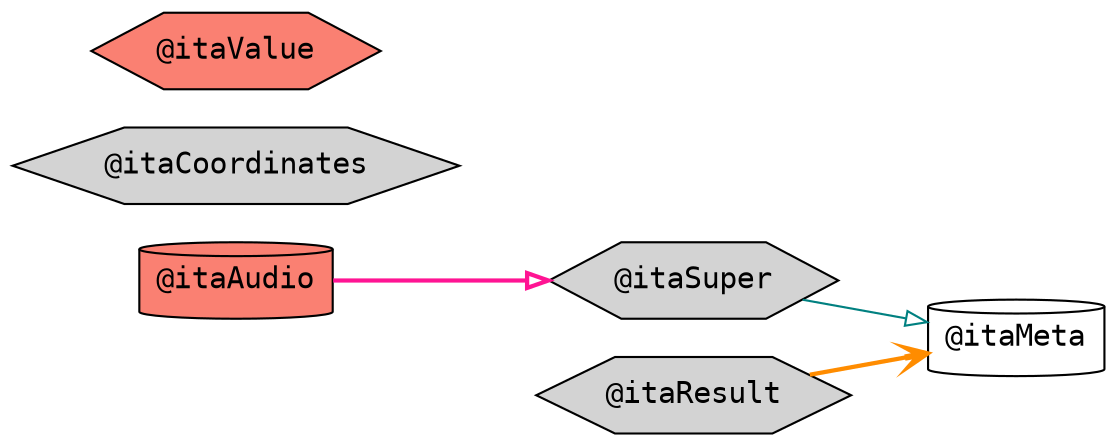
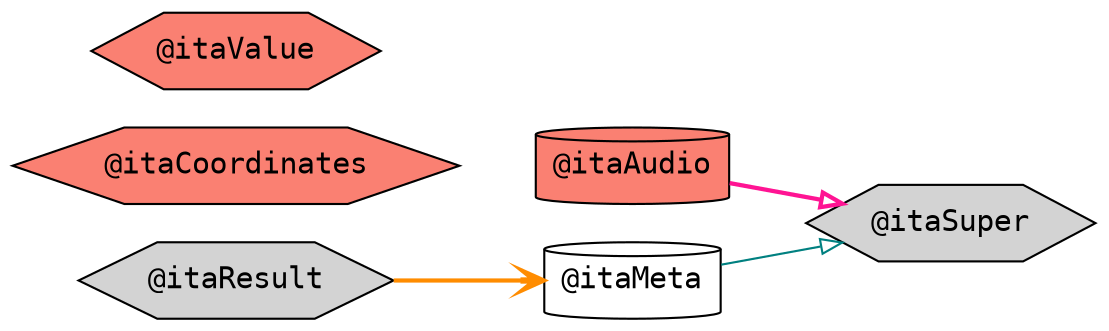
(236, 166) -> (236, 166)
(854, 309) -> (771, 256)
